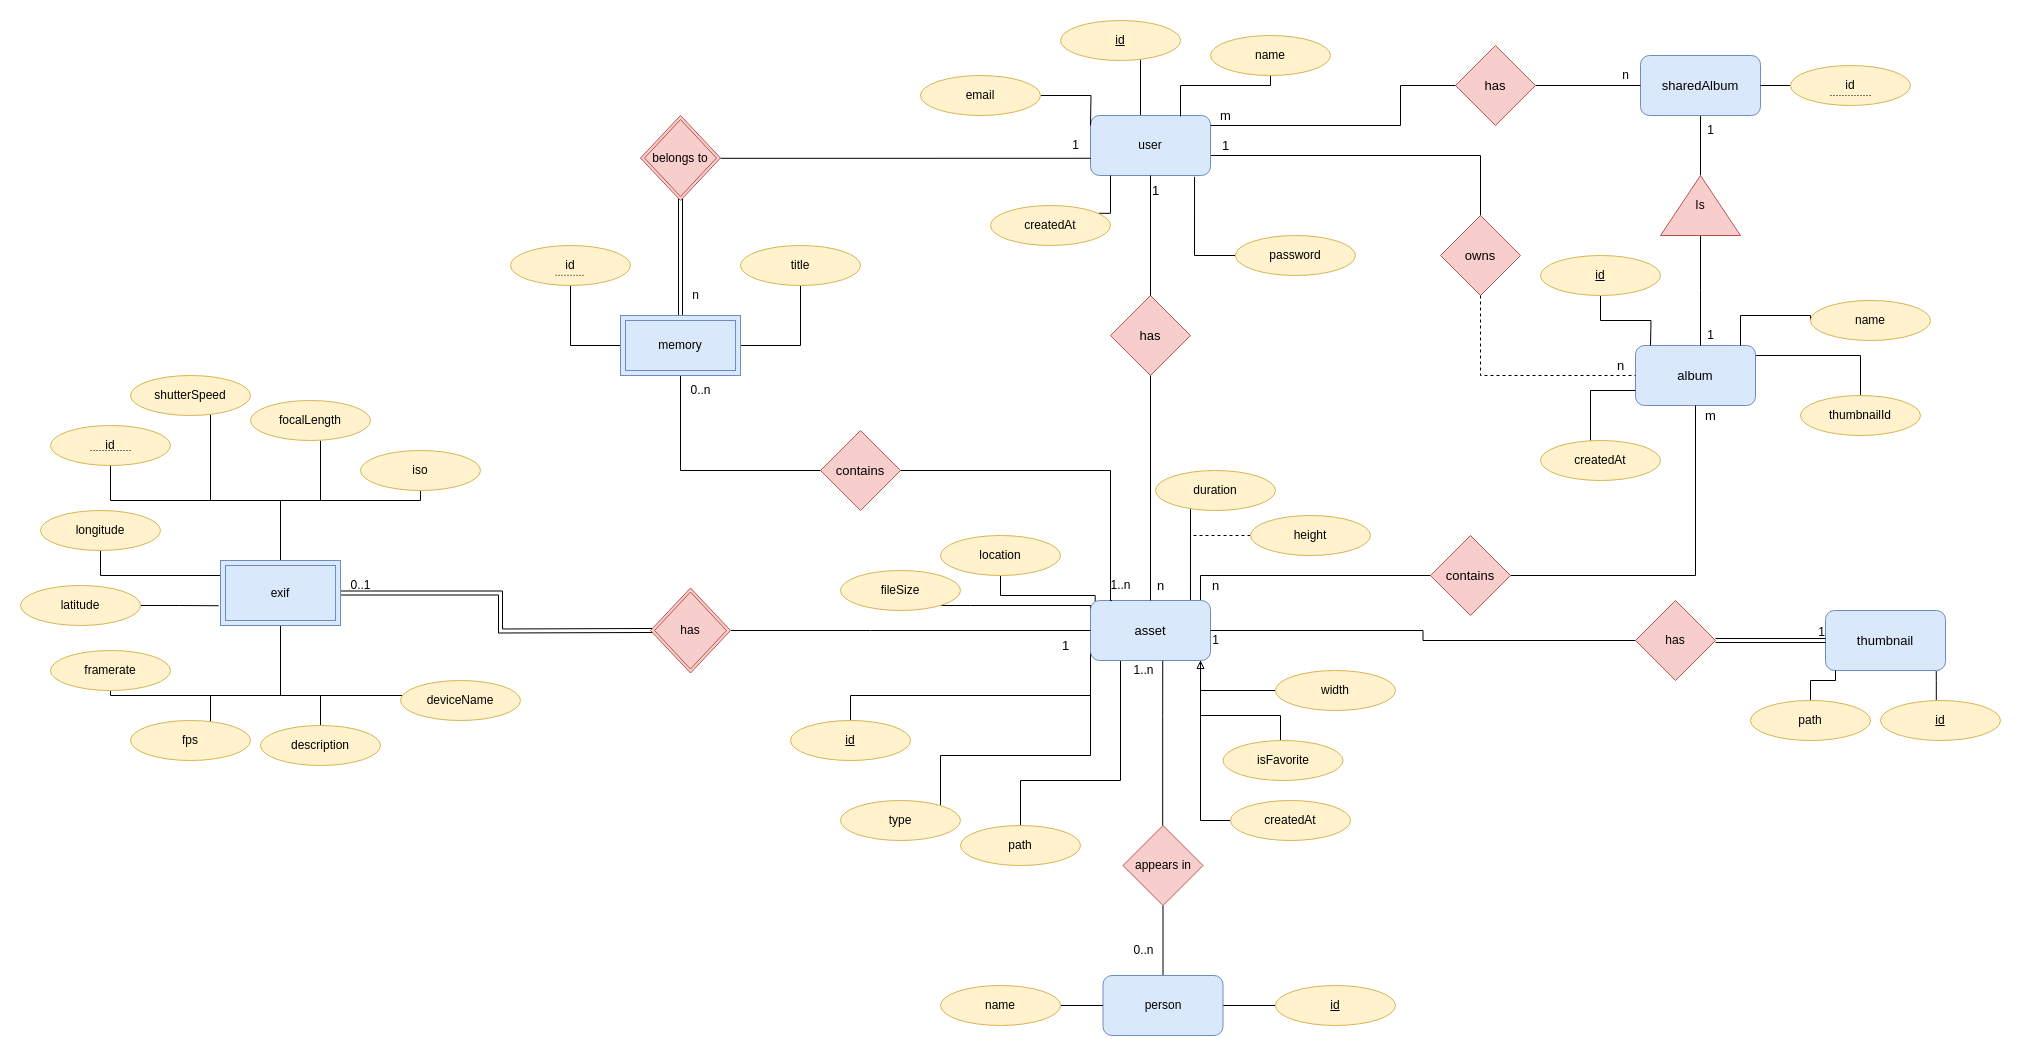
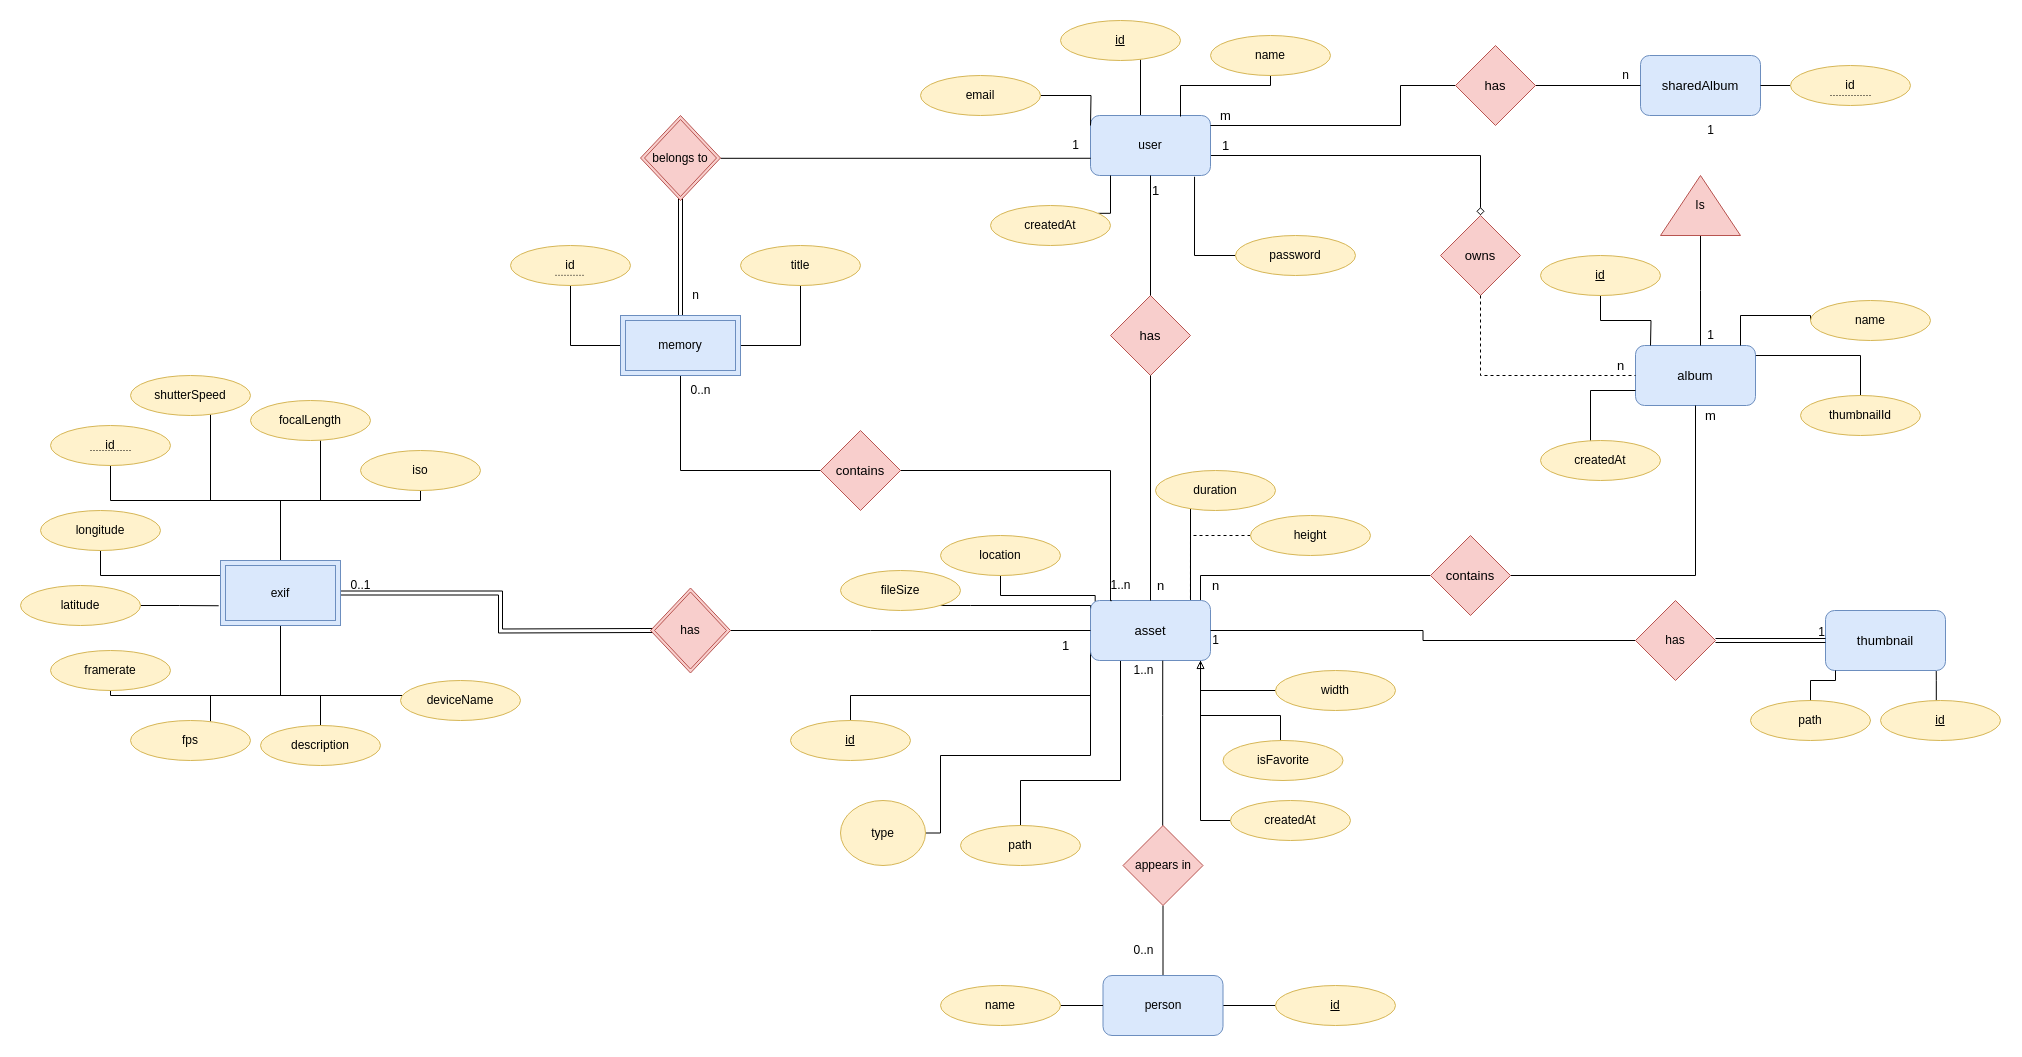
(1701, 146) -> none
(1481, 210) -> (1481, 207)
(901, 821) -> (883, 833)
